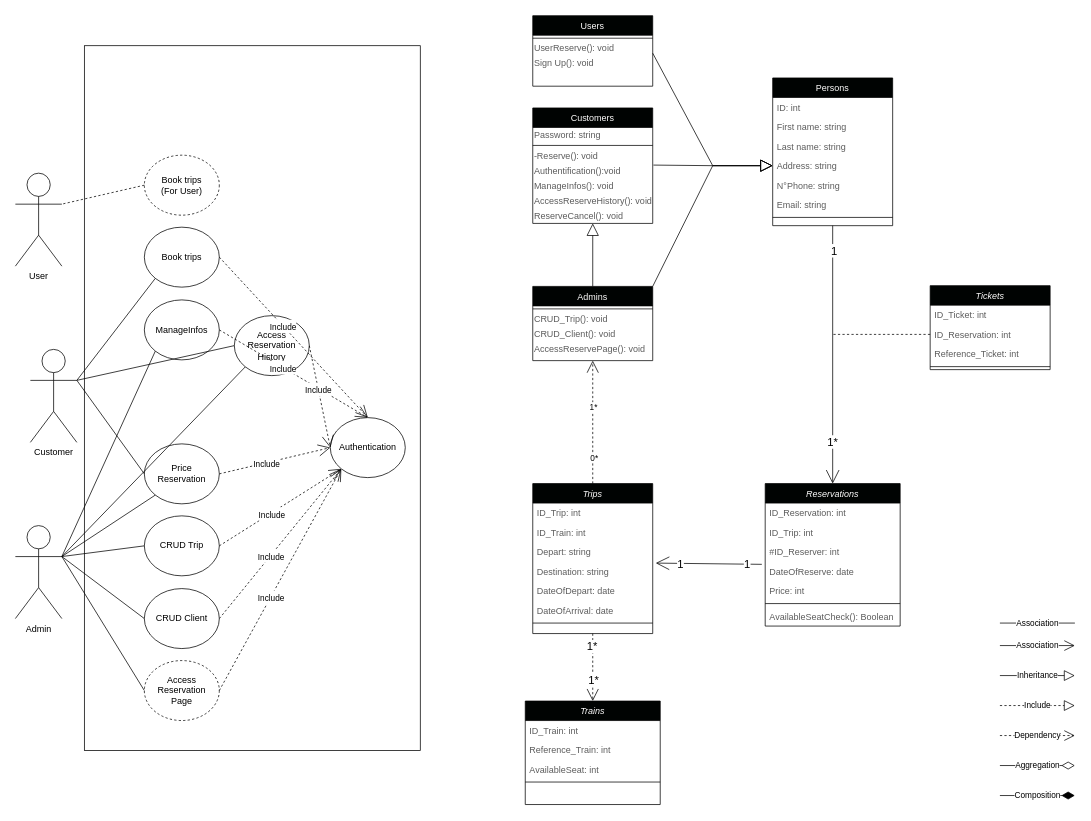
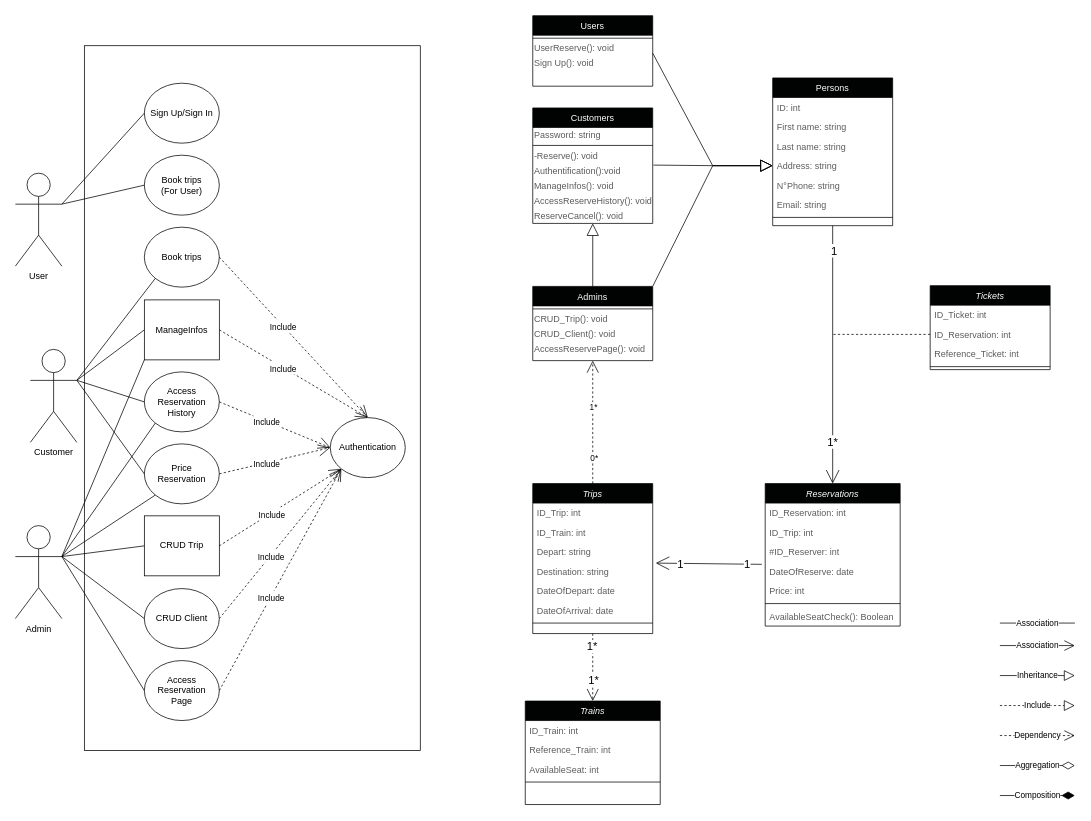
none -> (182, 113)
none -> (104, 157)
(182, 185) -> (182, 185)
(104, 194) -> (104, 194)
(182, 330) -> (182, 330)
(272, 345) -> (182, 402)
none -> (112, 354)
(182, 546) -> (182, 546)
(182, 690) -> (182, 690)
